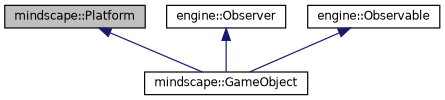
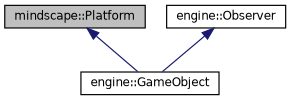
(374, 17) -> none
(226, 83) -> (150, 83)
